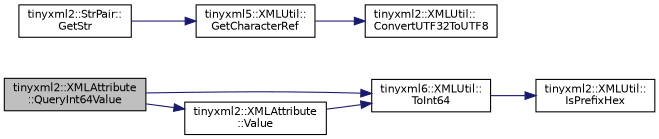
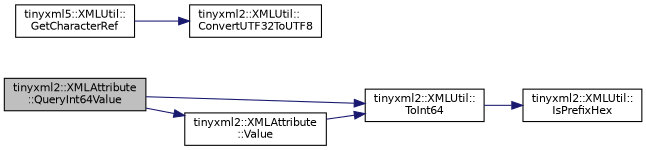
(75, 21) -> none
(431, 96) -> (425, 105)
